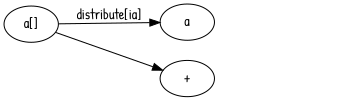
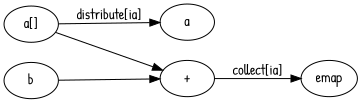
none -> (329, 79)
none -> (31, 81)
